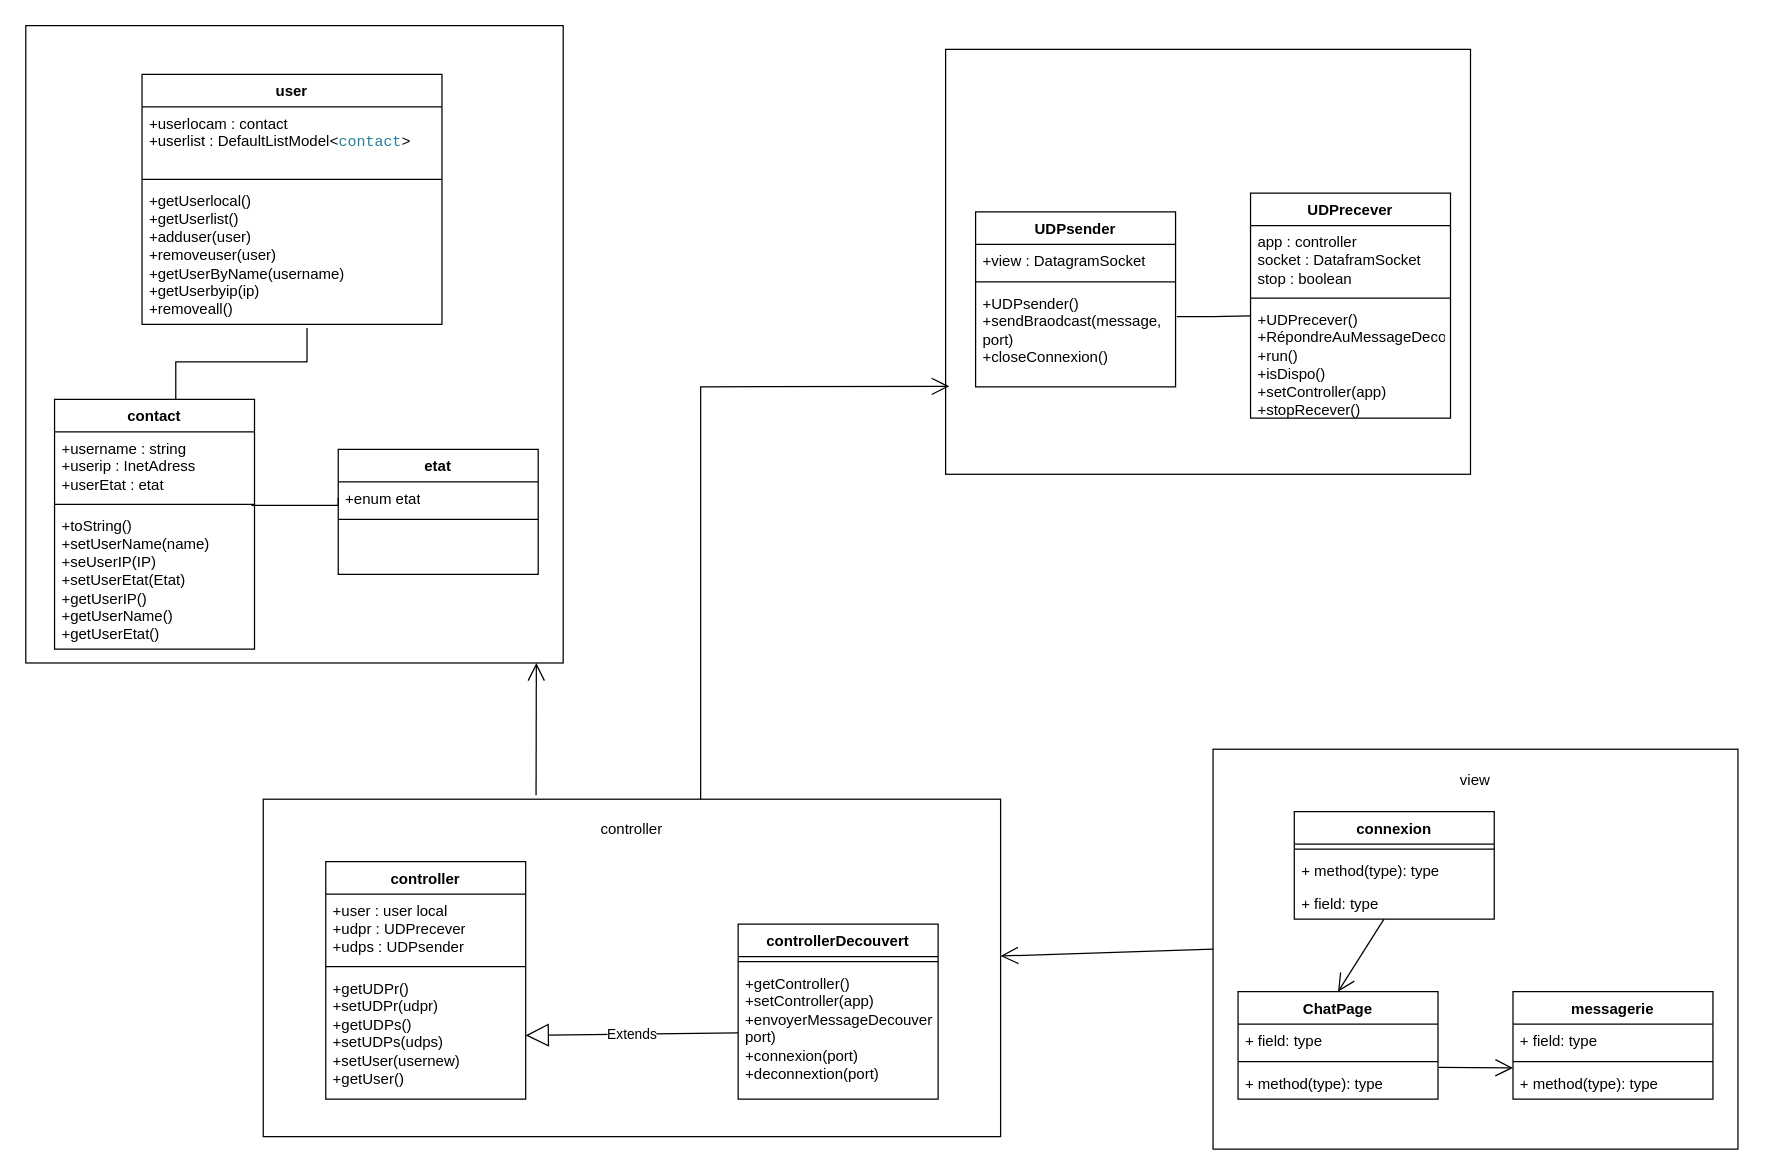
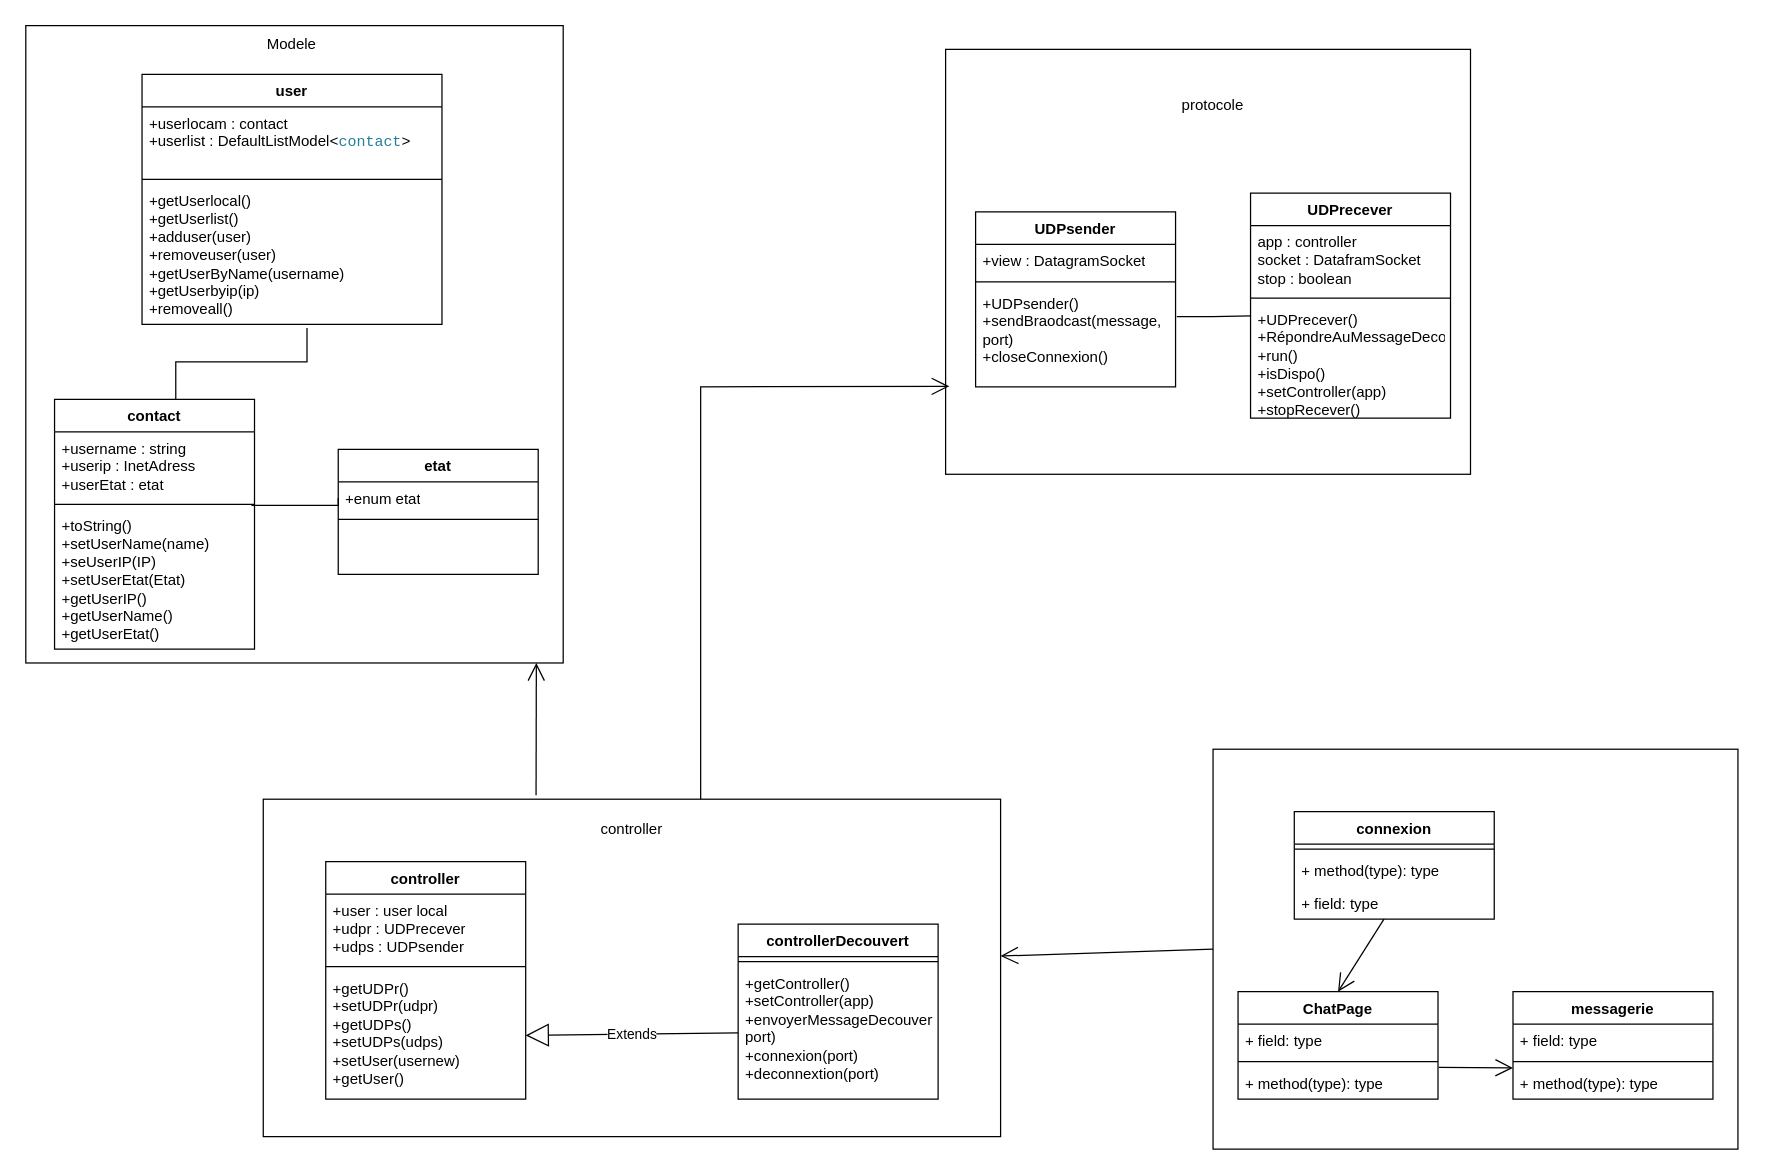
none -> (292, 44)
none -> (1213, 106)
(1476, 781) -> none
